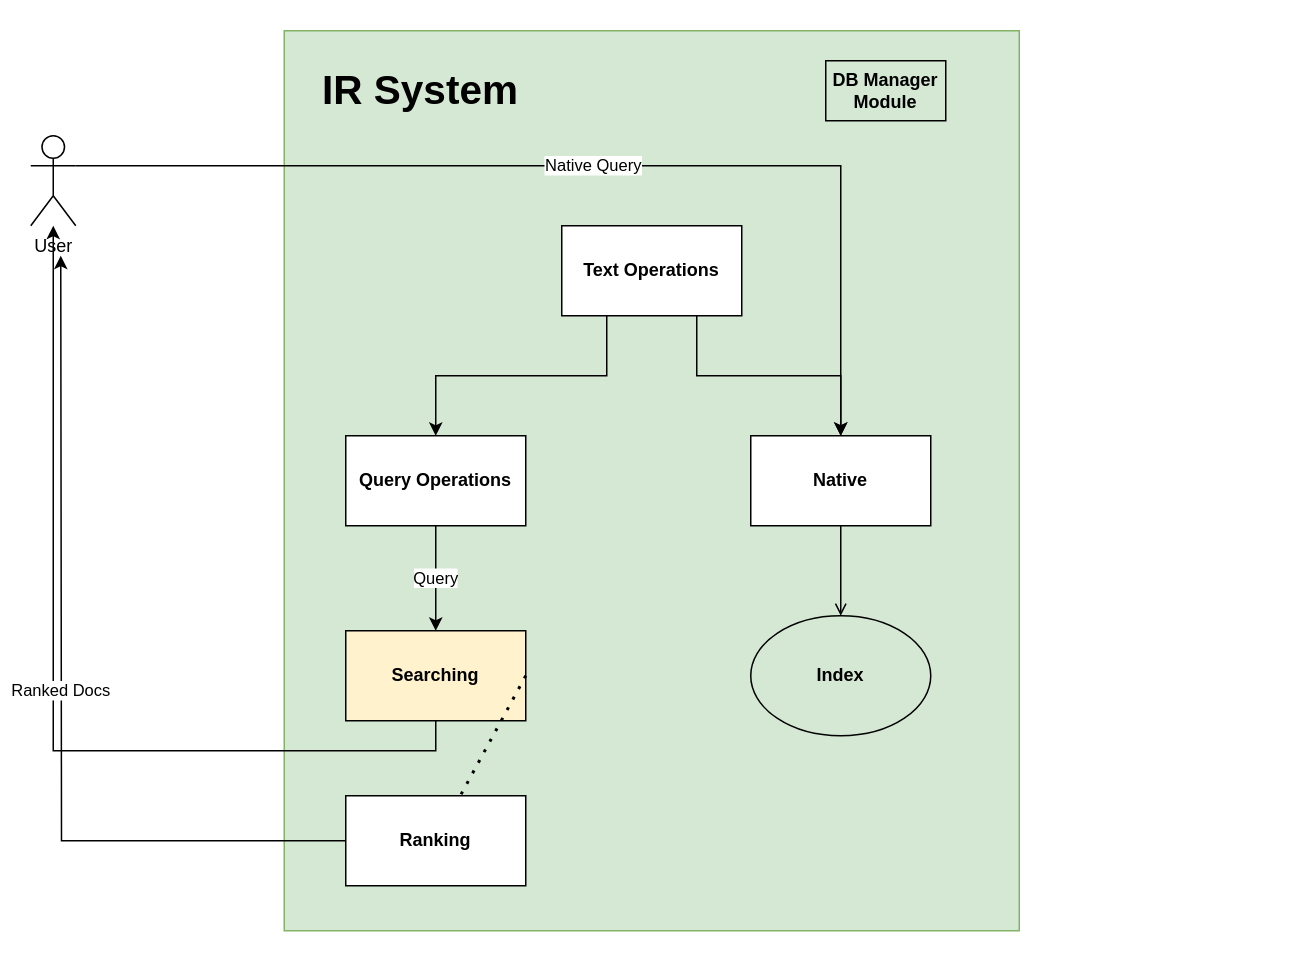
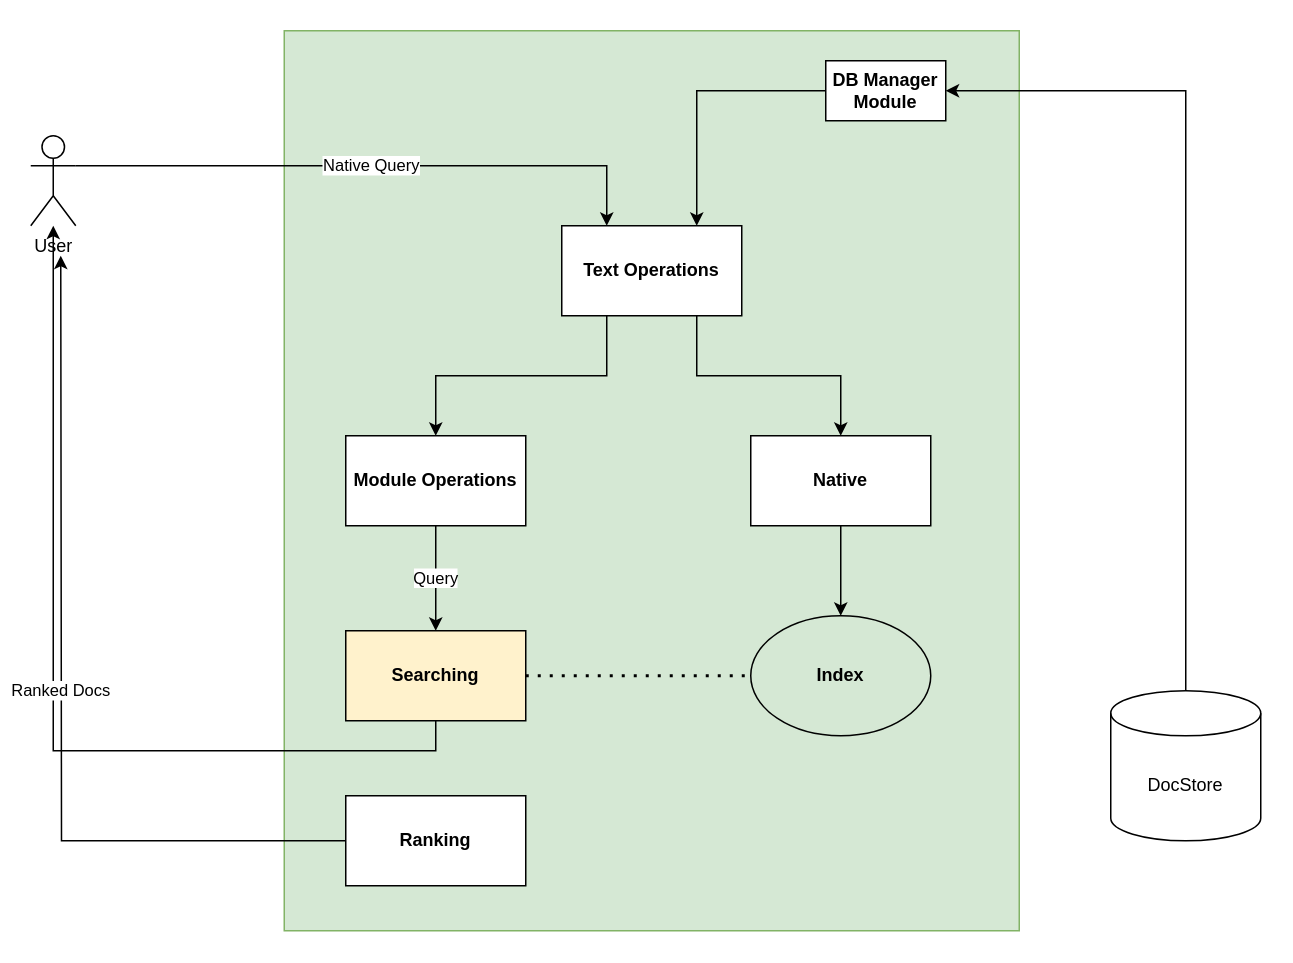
(421, 91) -> none
none -> (699, 91)
(886, 91) -> (886, 91)
(795, 166) -> (599, 166)
none -> (1186, 276)
(436, 481) -> (436, 481)
(841, 606) -> (841, 604)
(493, 737) -> (636, 676)
none -> (1186, 766)
